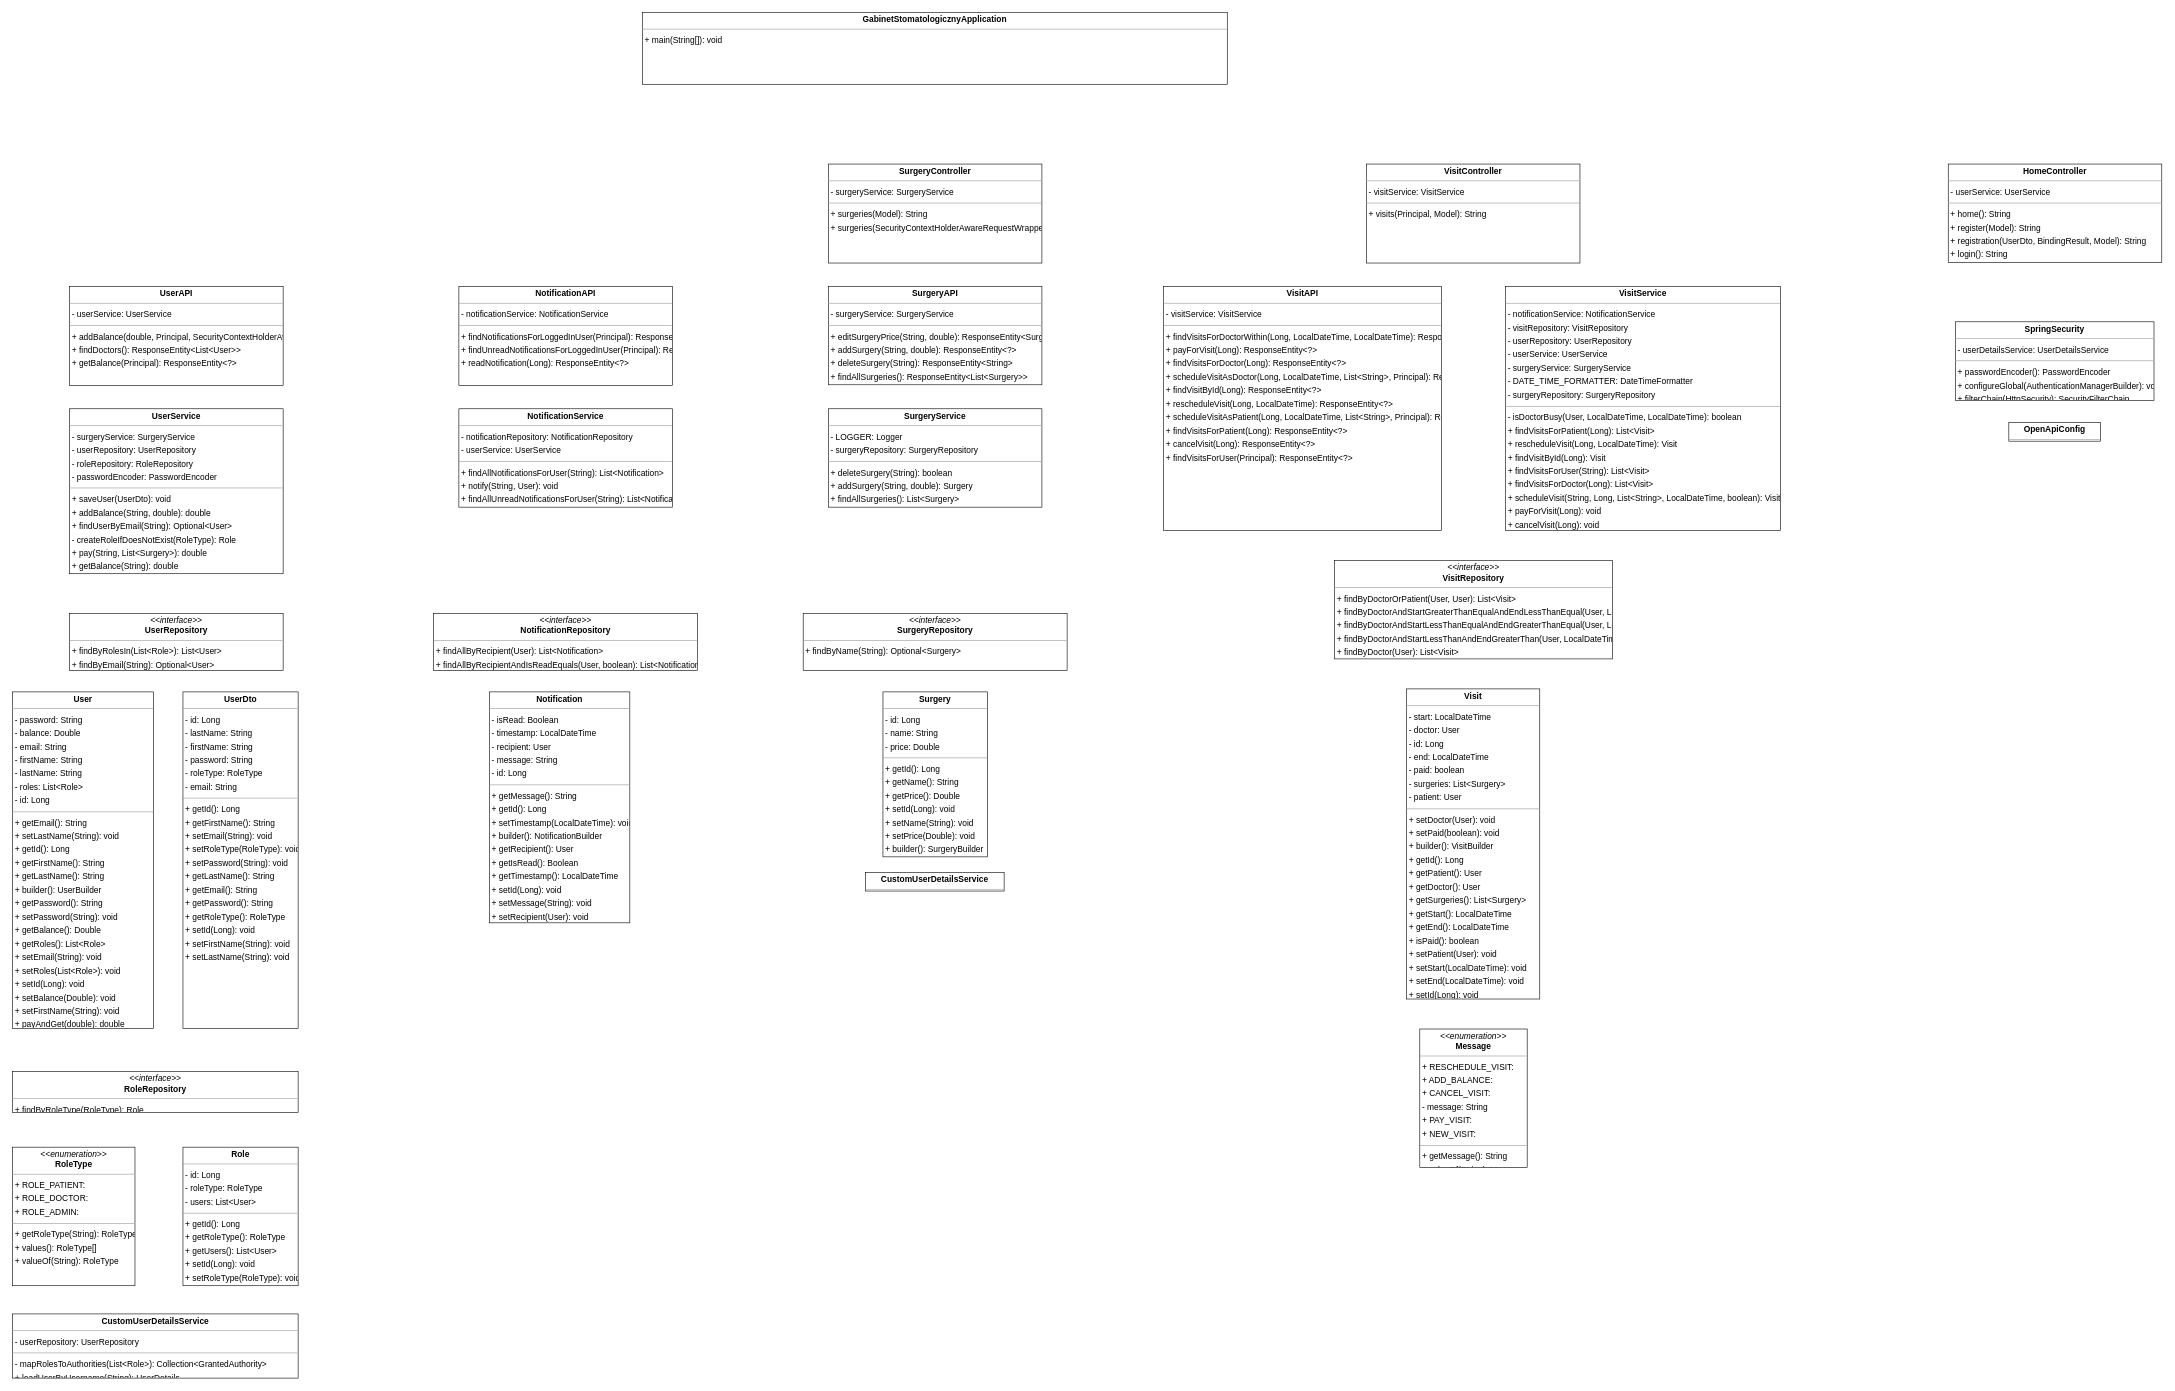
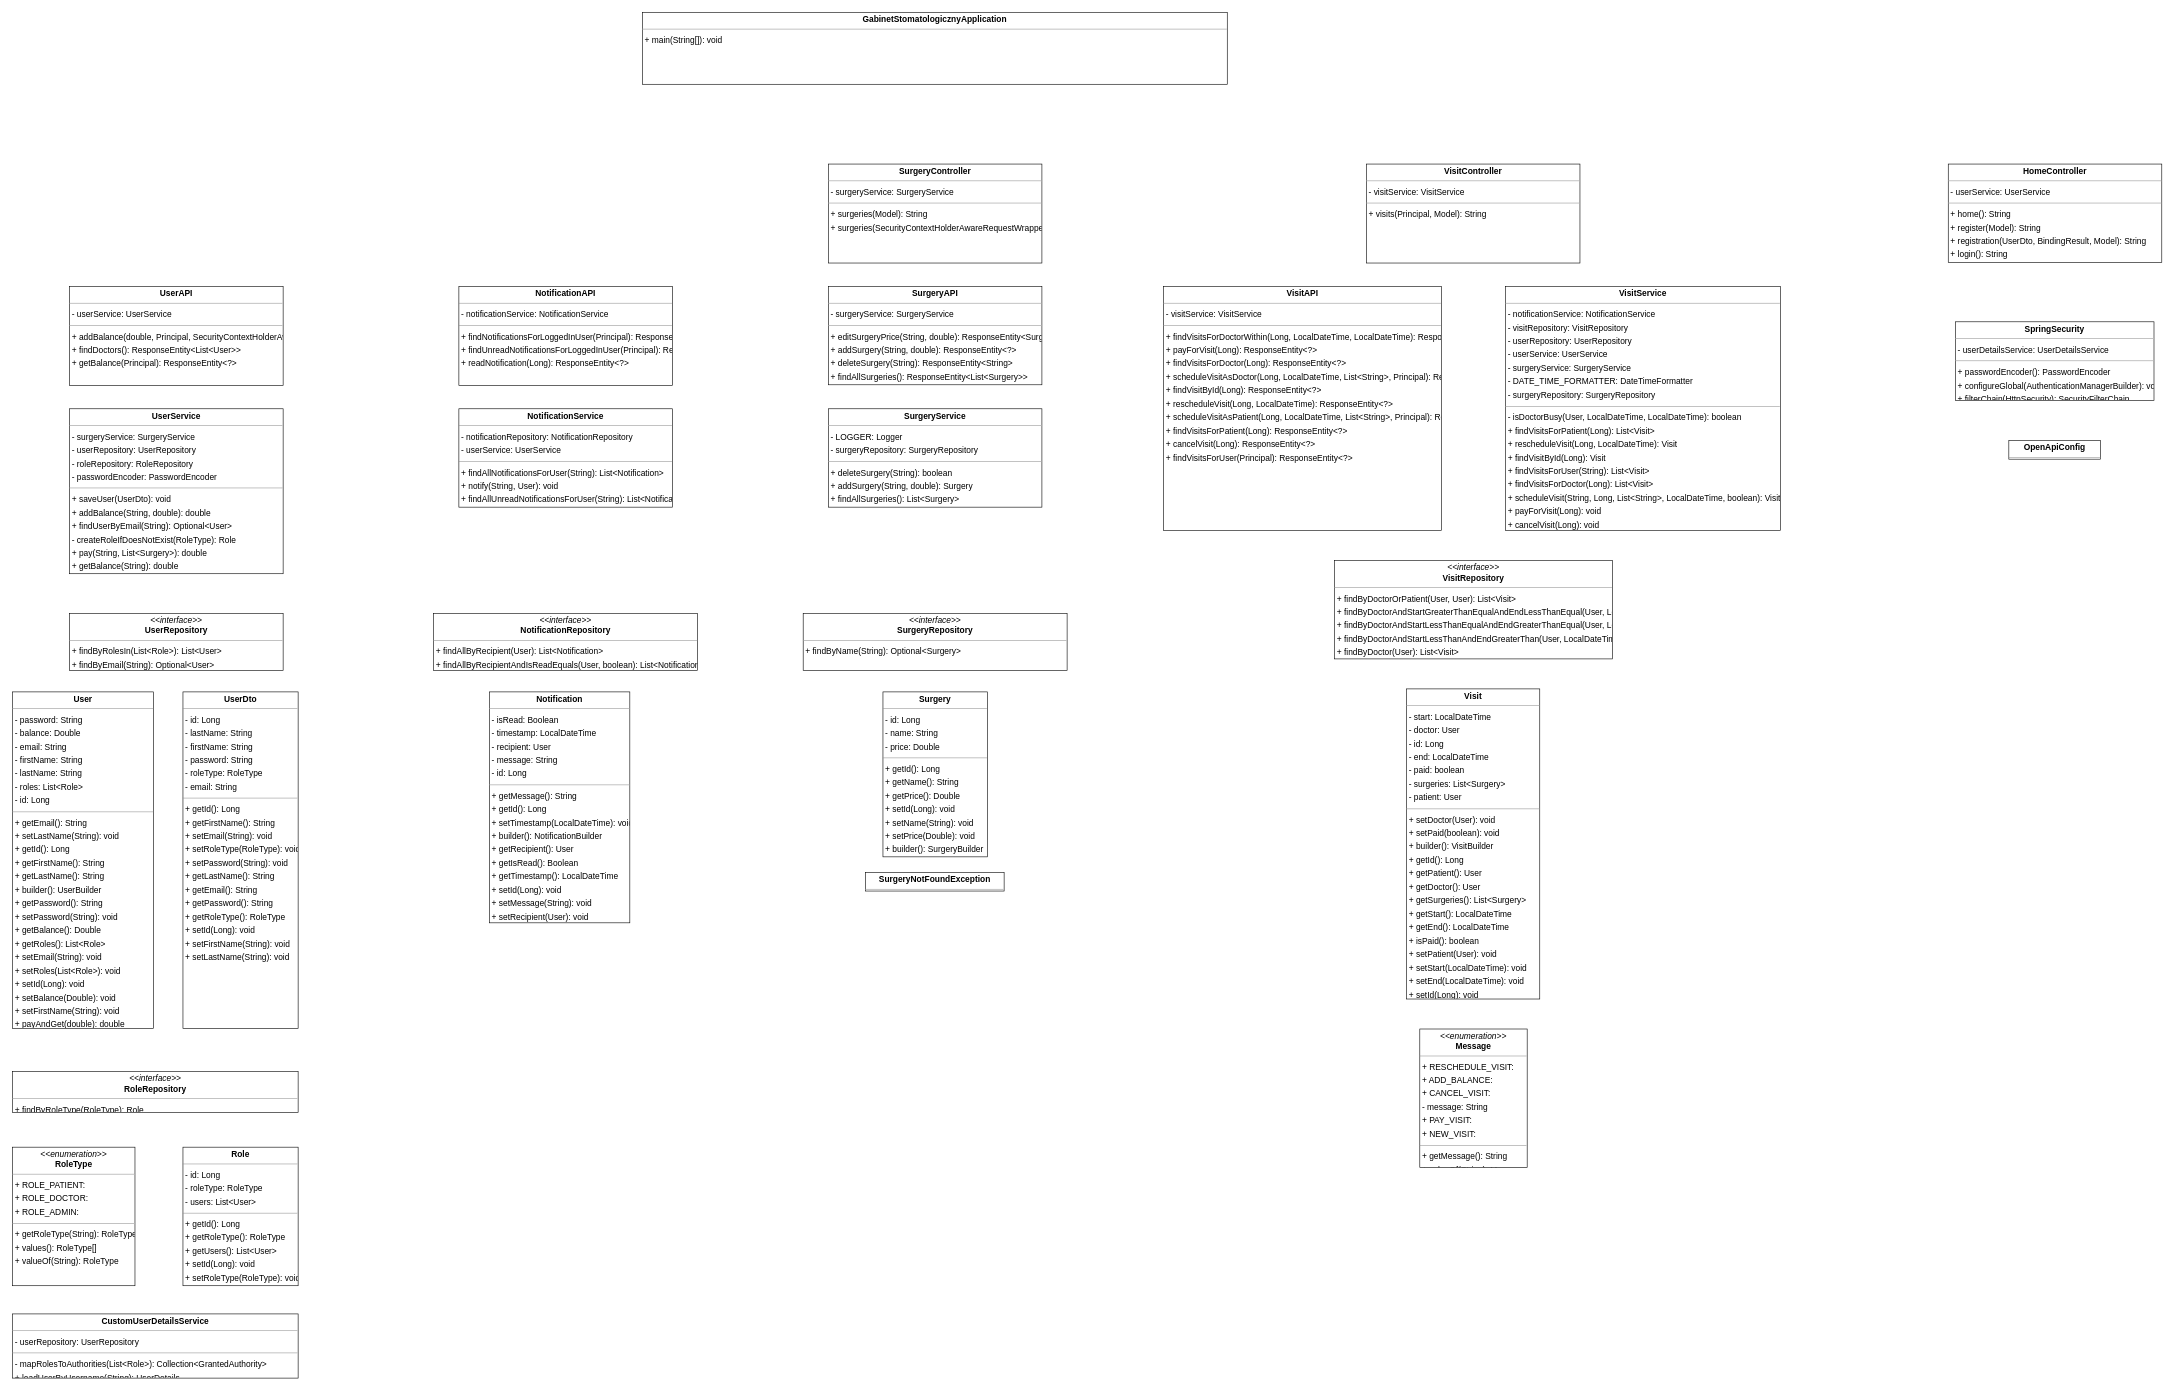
(2055, 432) -> (2055, 450)
(919, 878) -> (921, 878)
